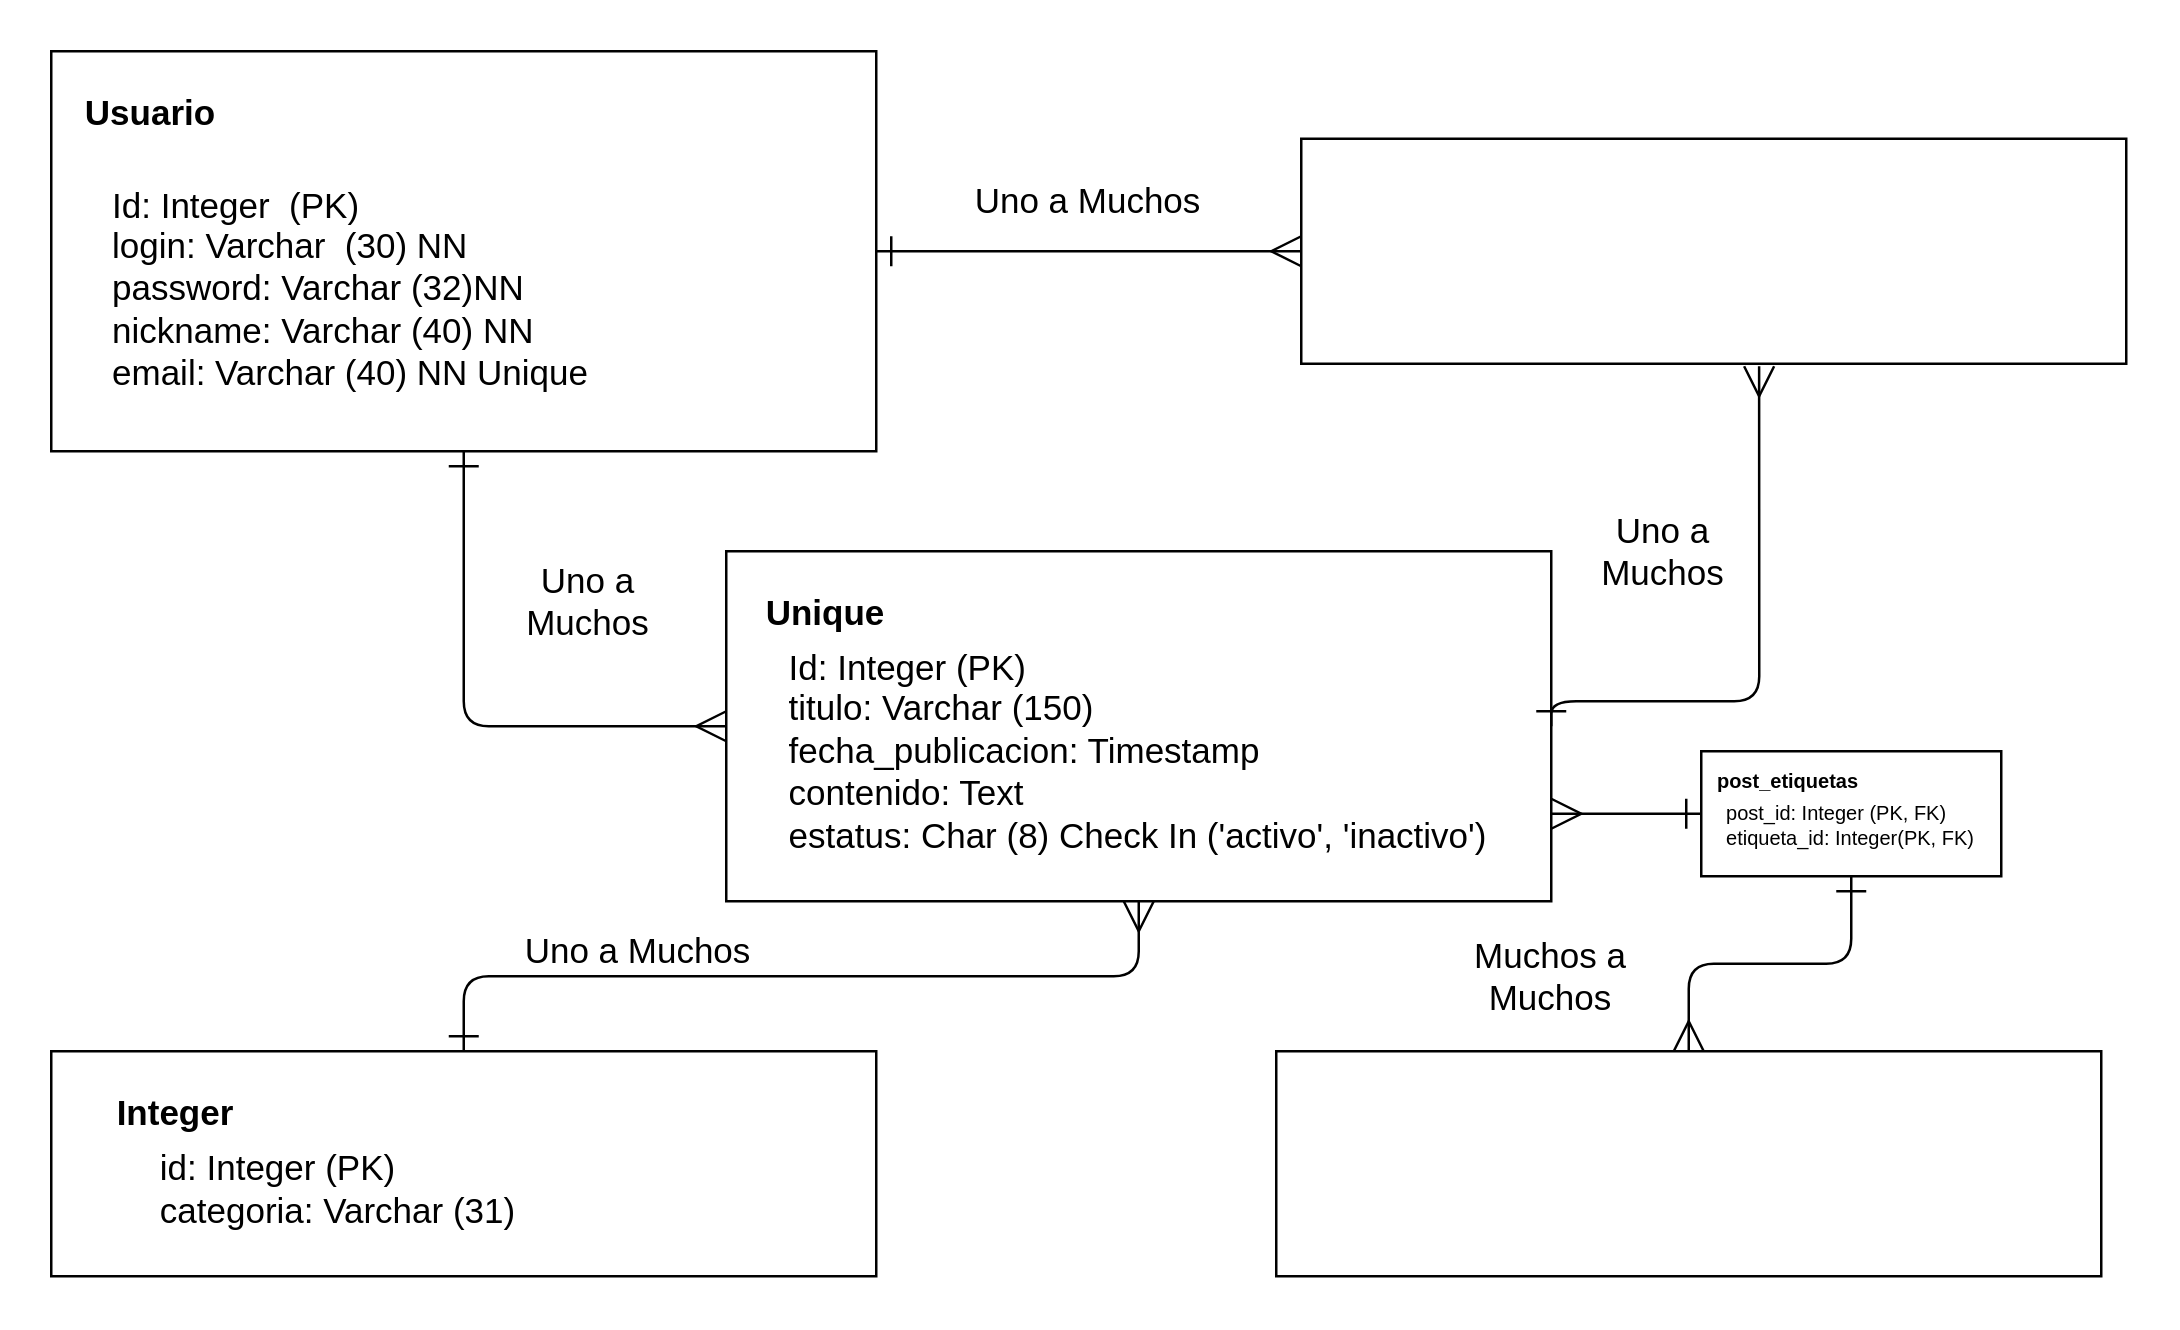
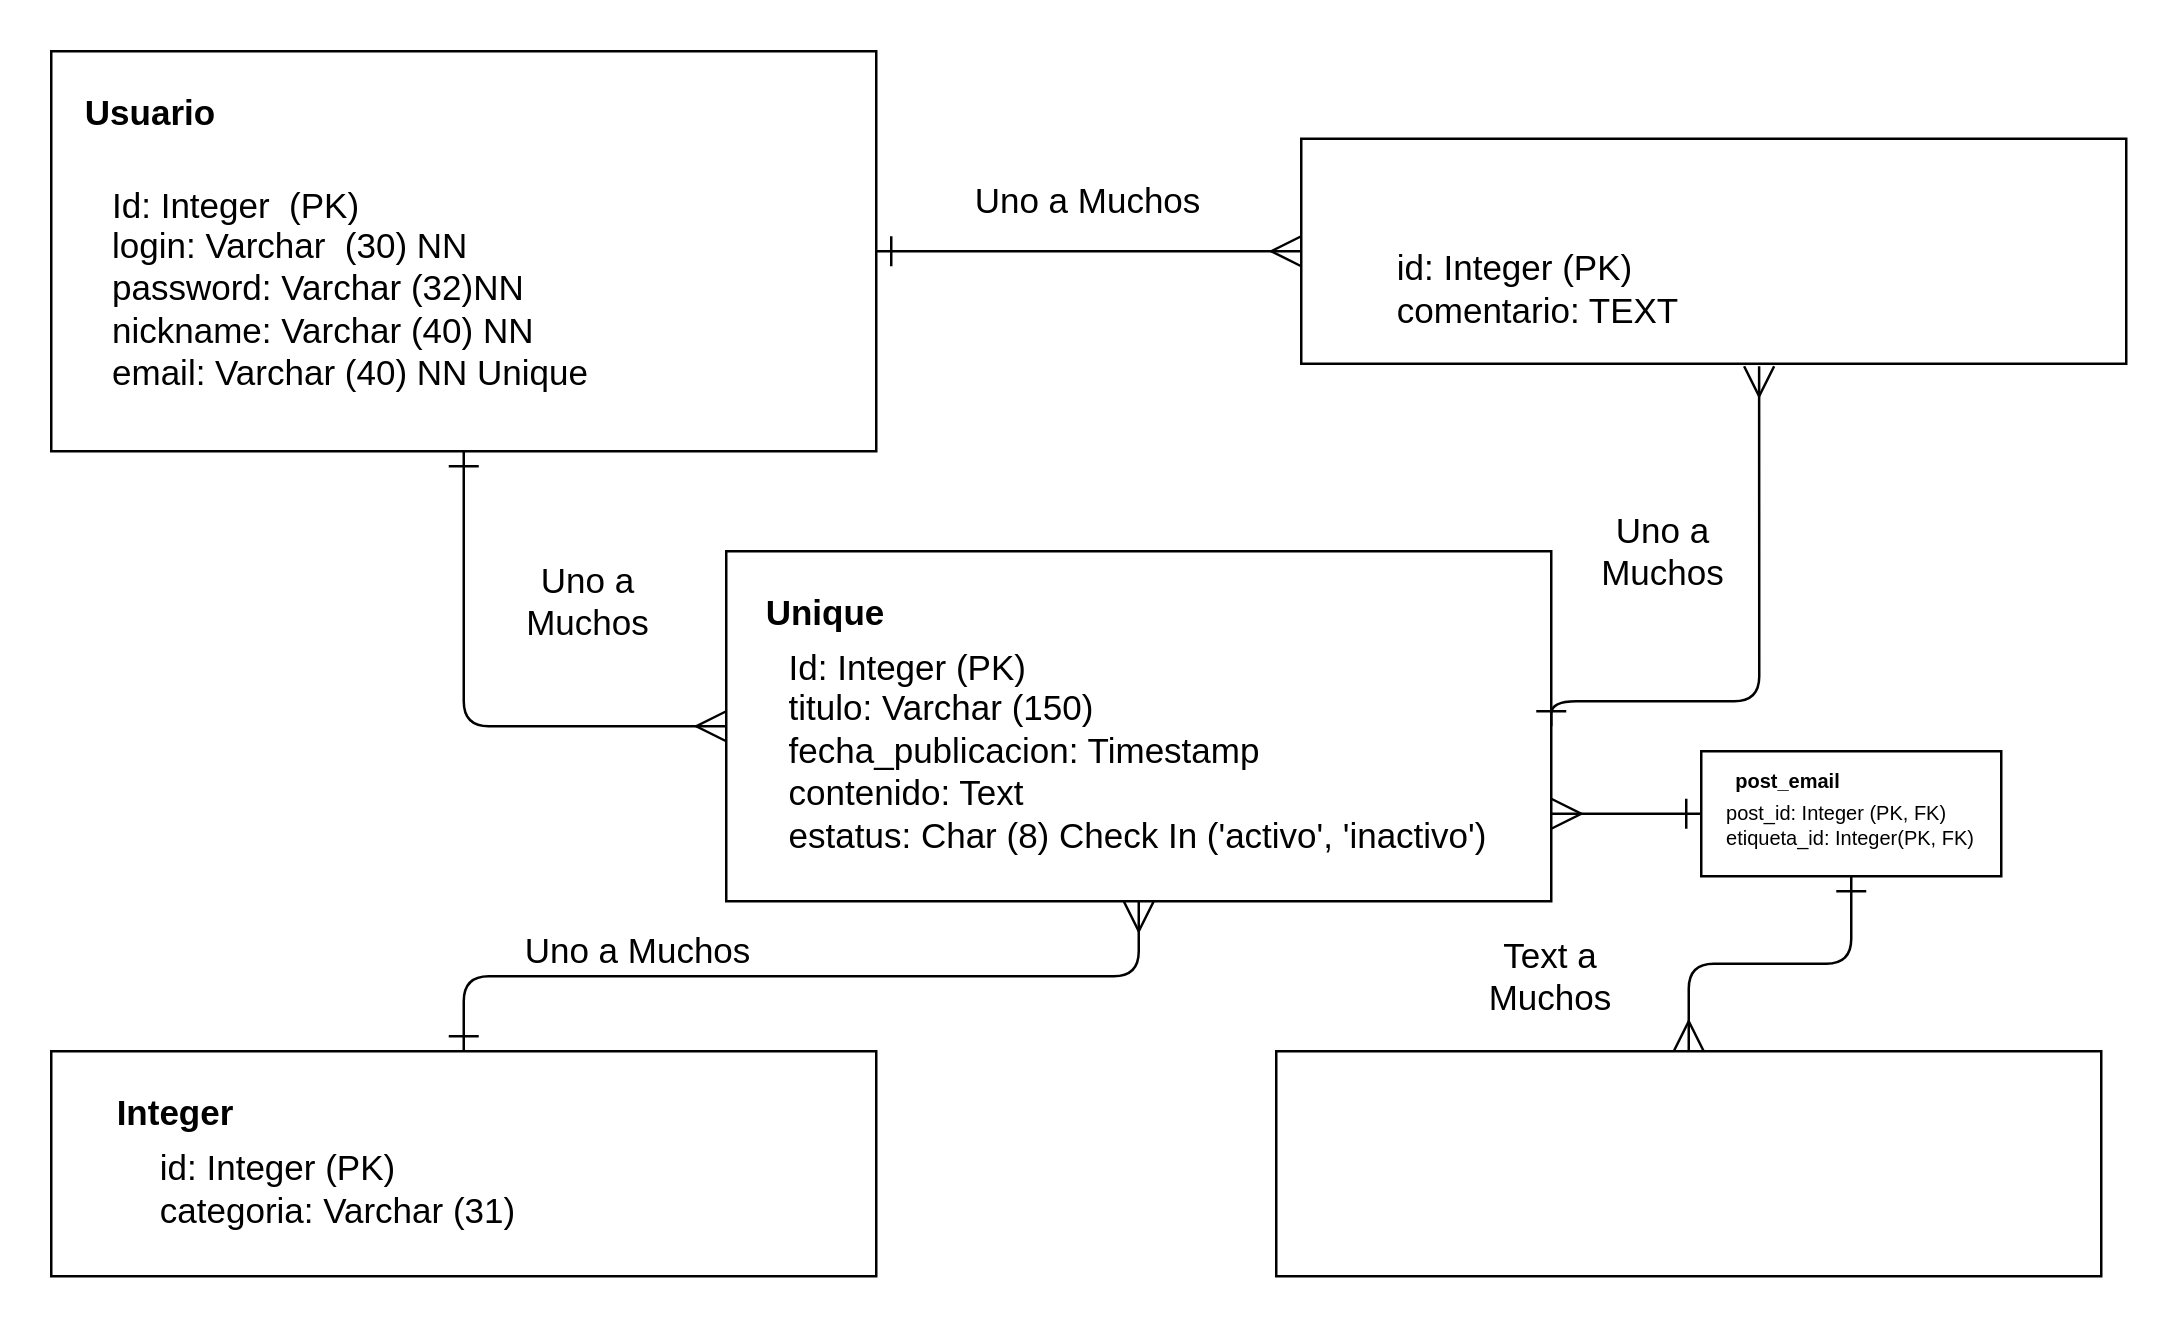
none -> (1539, 289)
(1789, 776) -> (1789, 776)
(1551, 976) -> (1551, 976)
